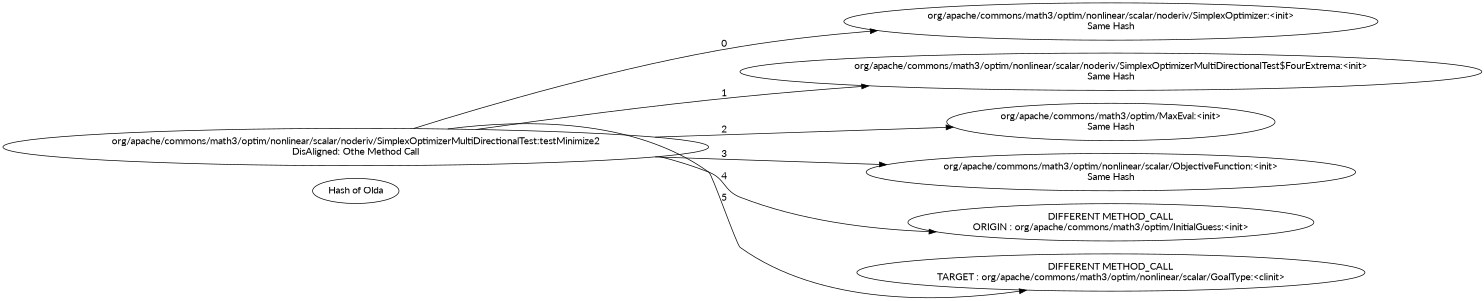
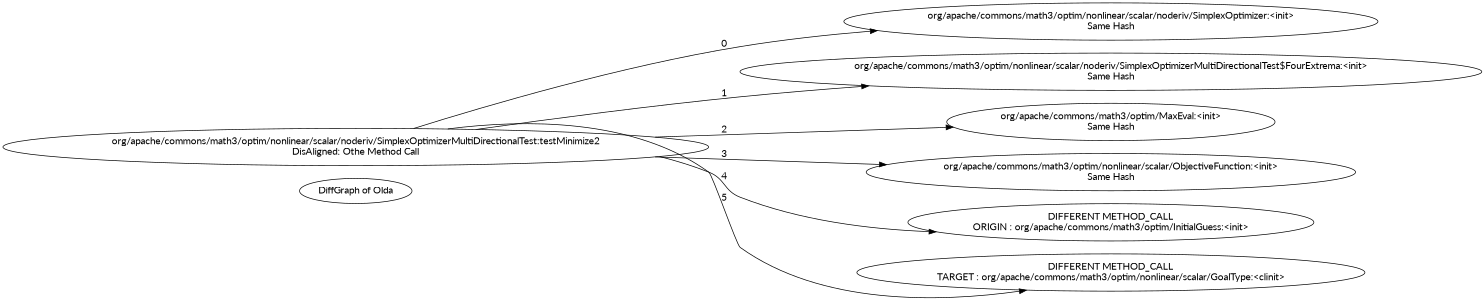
(356, 191) -> (356, 191)
